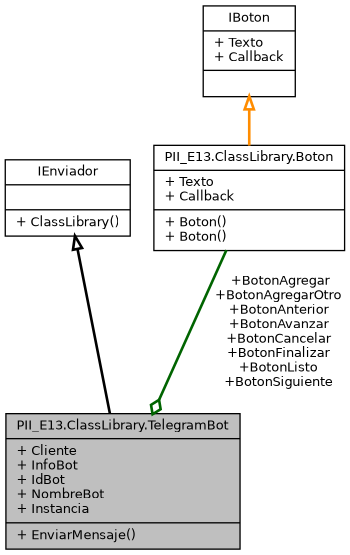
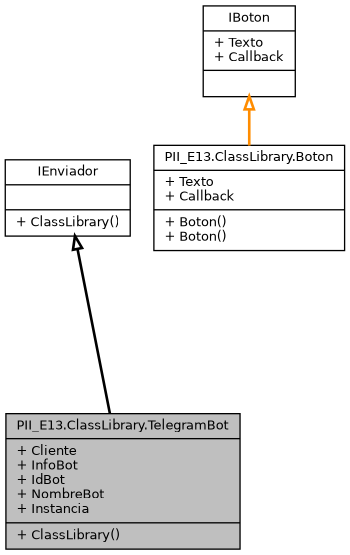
(193, 325) -> none
(76, 535) -> (68, 535)
